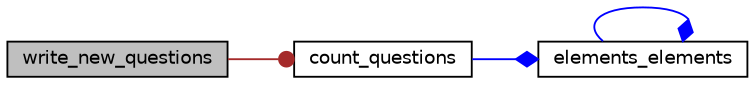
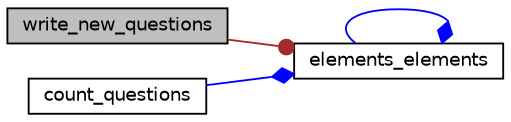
(253, 59) -> (253, 43)
